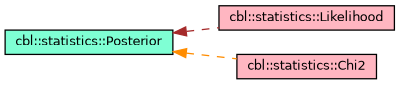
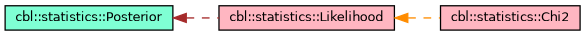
(212, 56) -> (424, 18)
